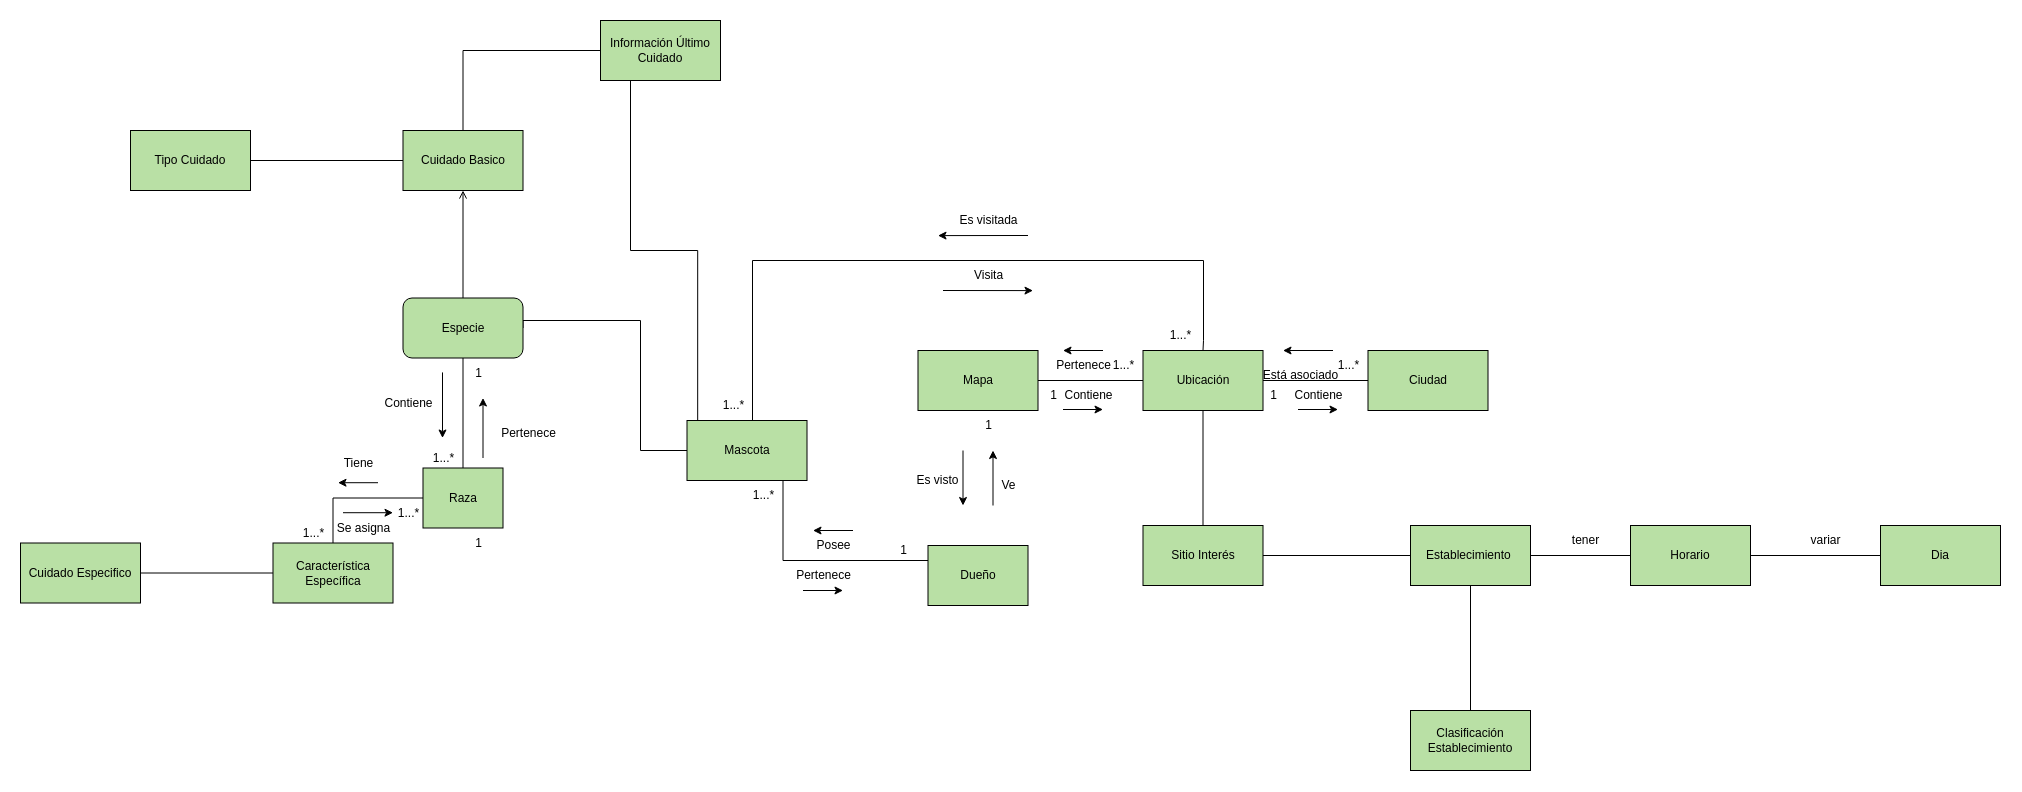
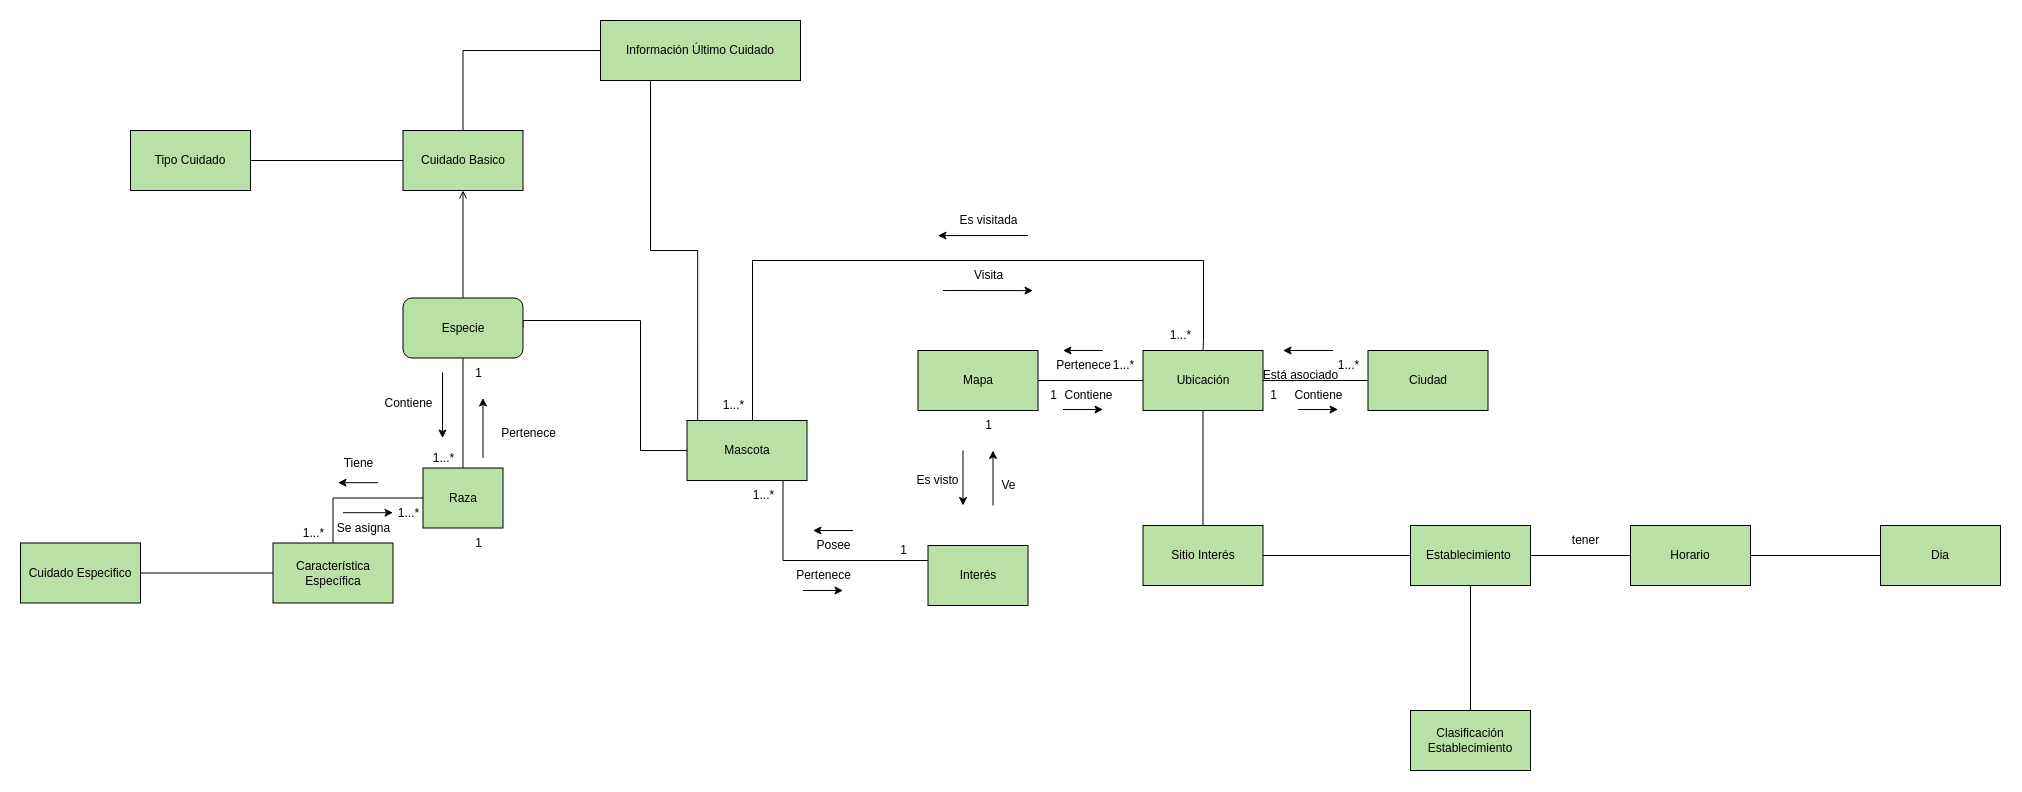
(661, 51) -> (701, 51)
(1826, 541) -> none
(979, 576) -> (979, 576)
